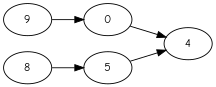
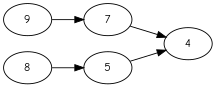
(108, 20) -> (108, 20)
